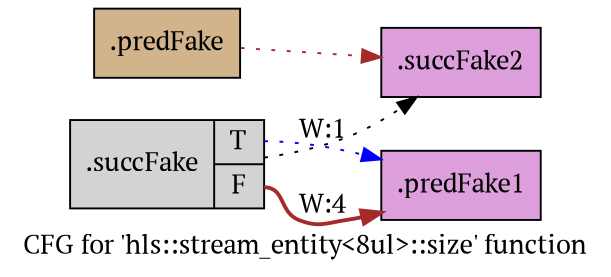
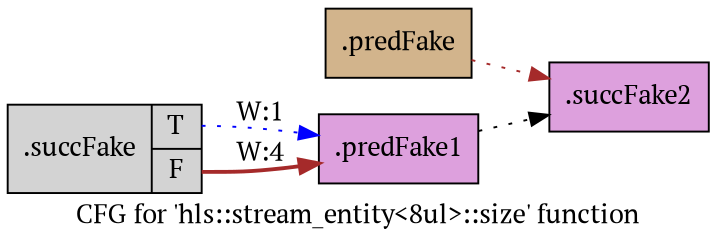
(346, 138) -> (504, 125)
